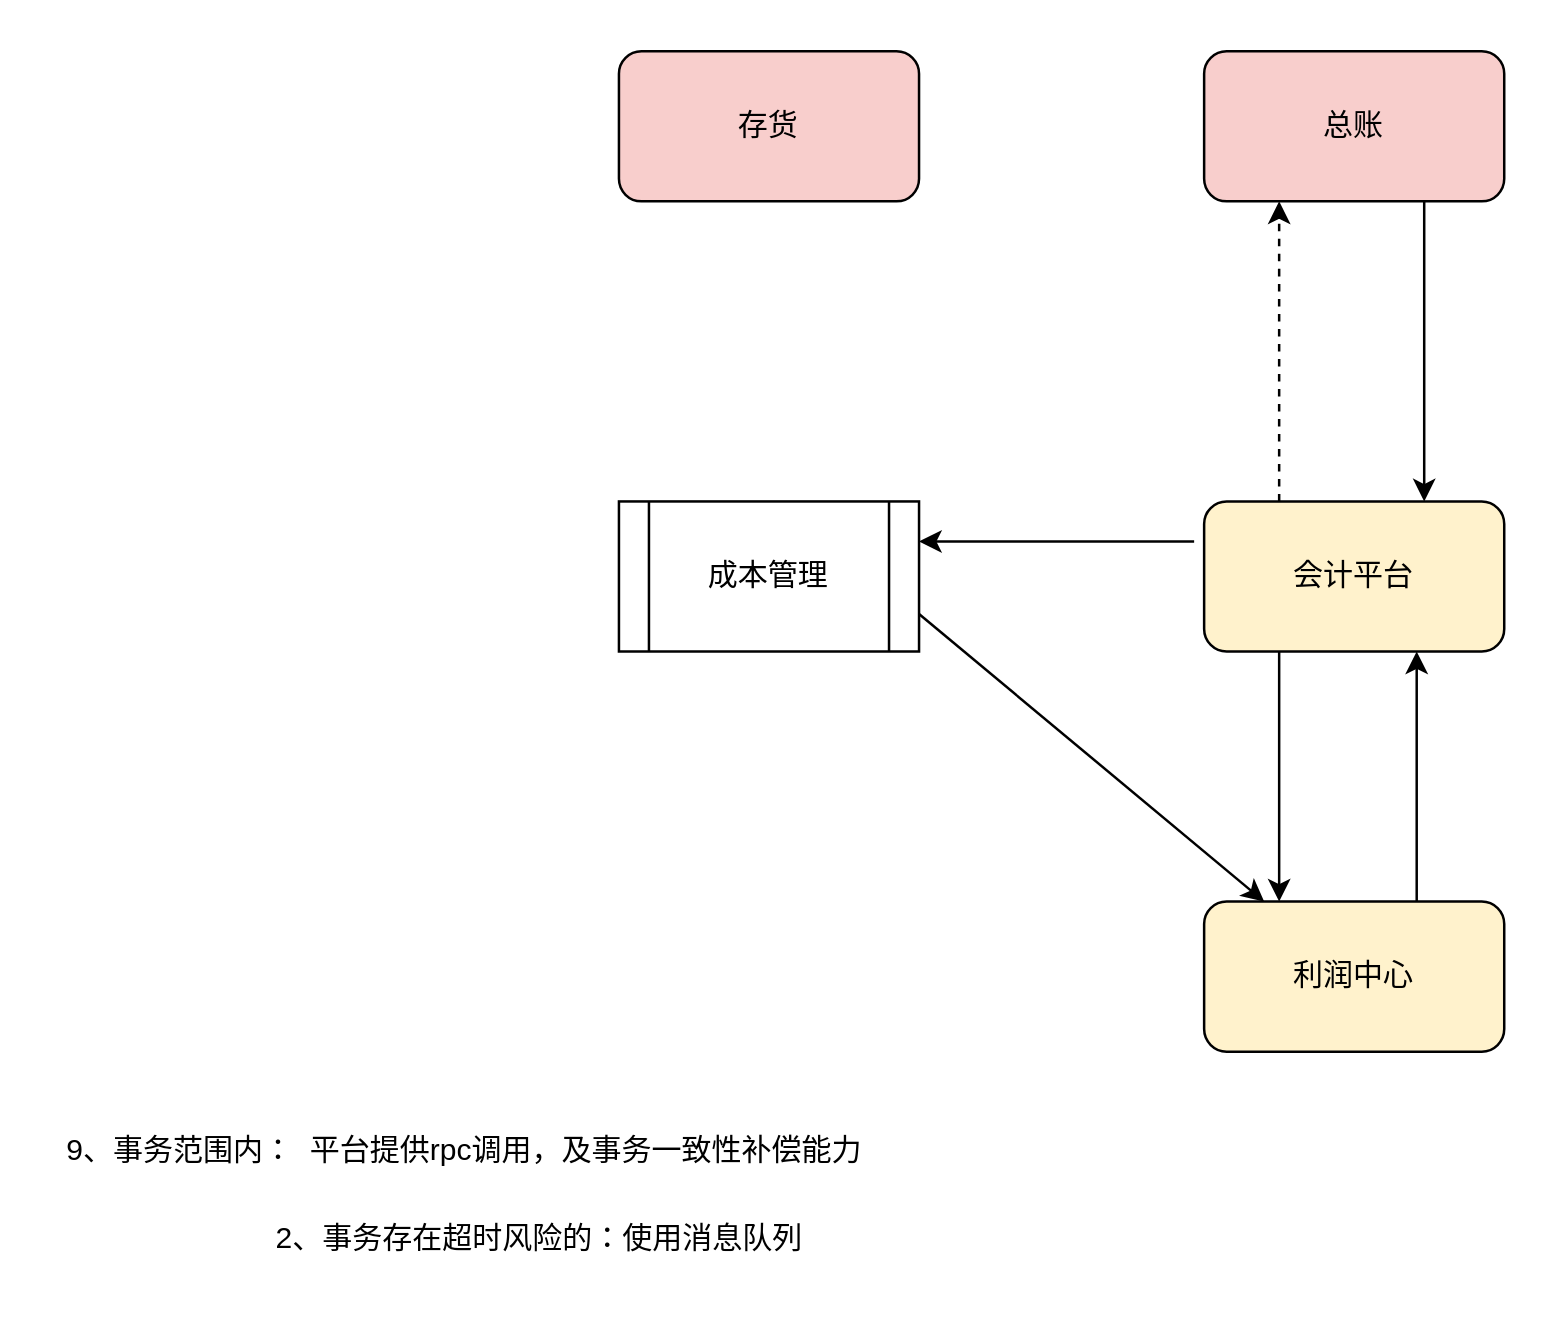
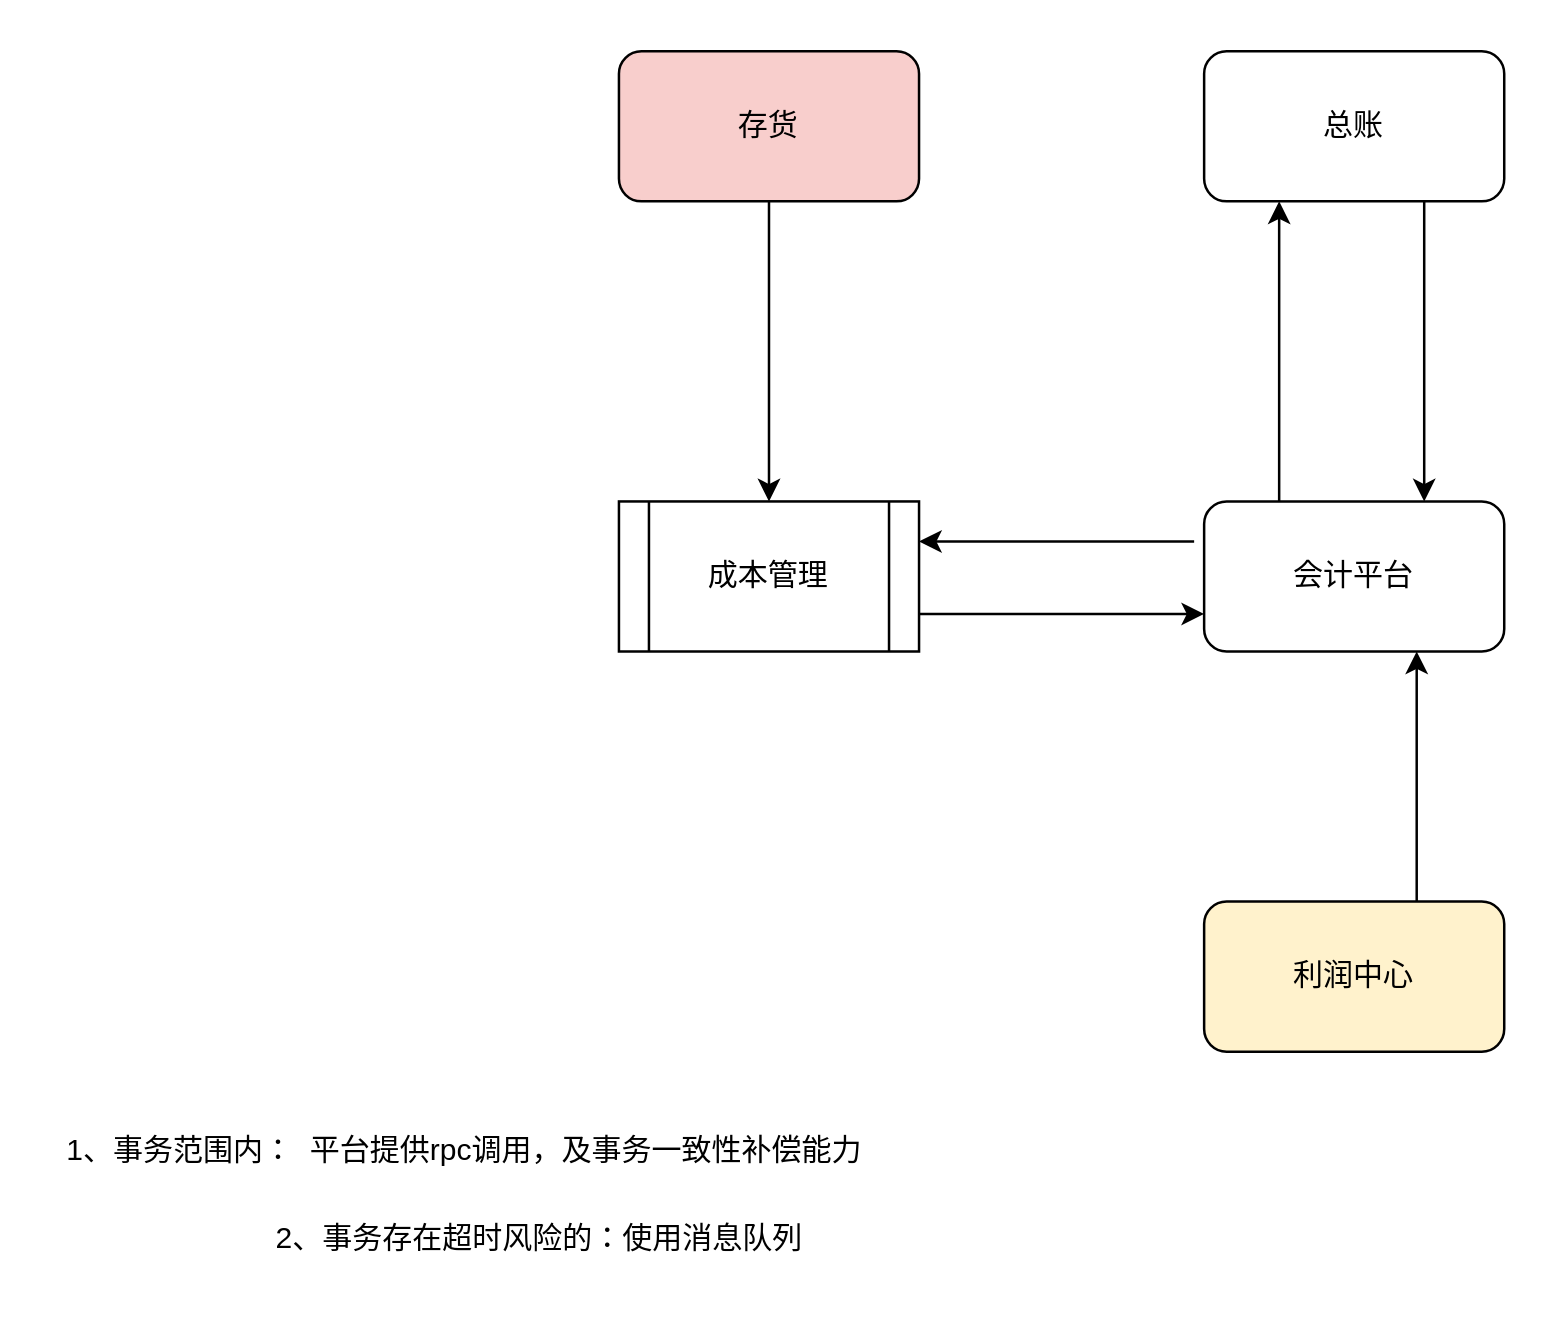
(1354, 126) -> (1354, 126)
none -> (769, 343)
(1279, 356) -> (1279, 356)
(1354, 576) -> (1354, 576)
(1085, 752) -> (1053, 614)
(1279, 768) -> none
(465, 1151) -> (465, 1151)
